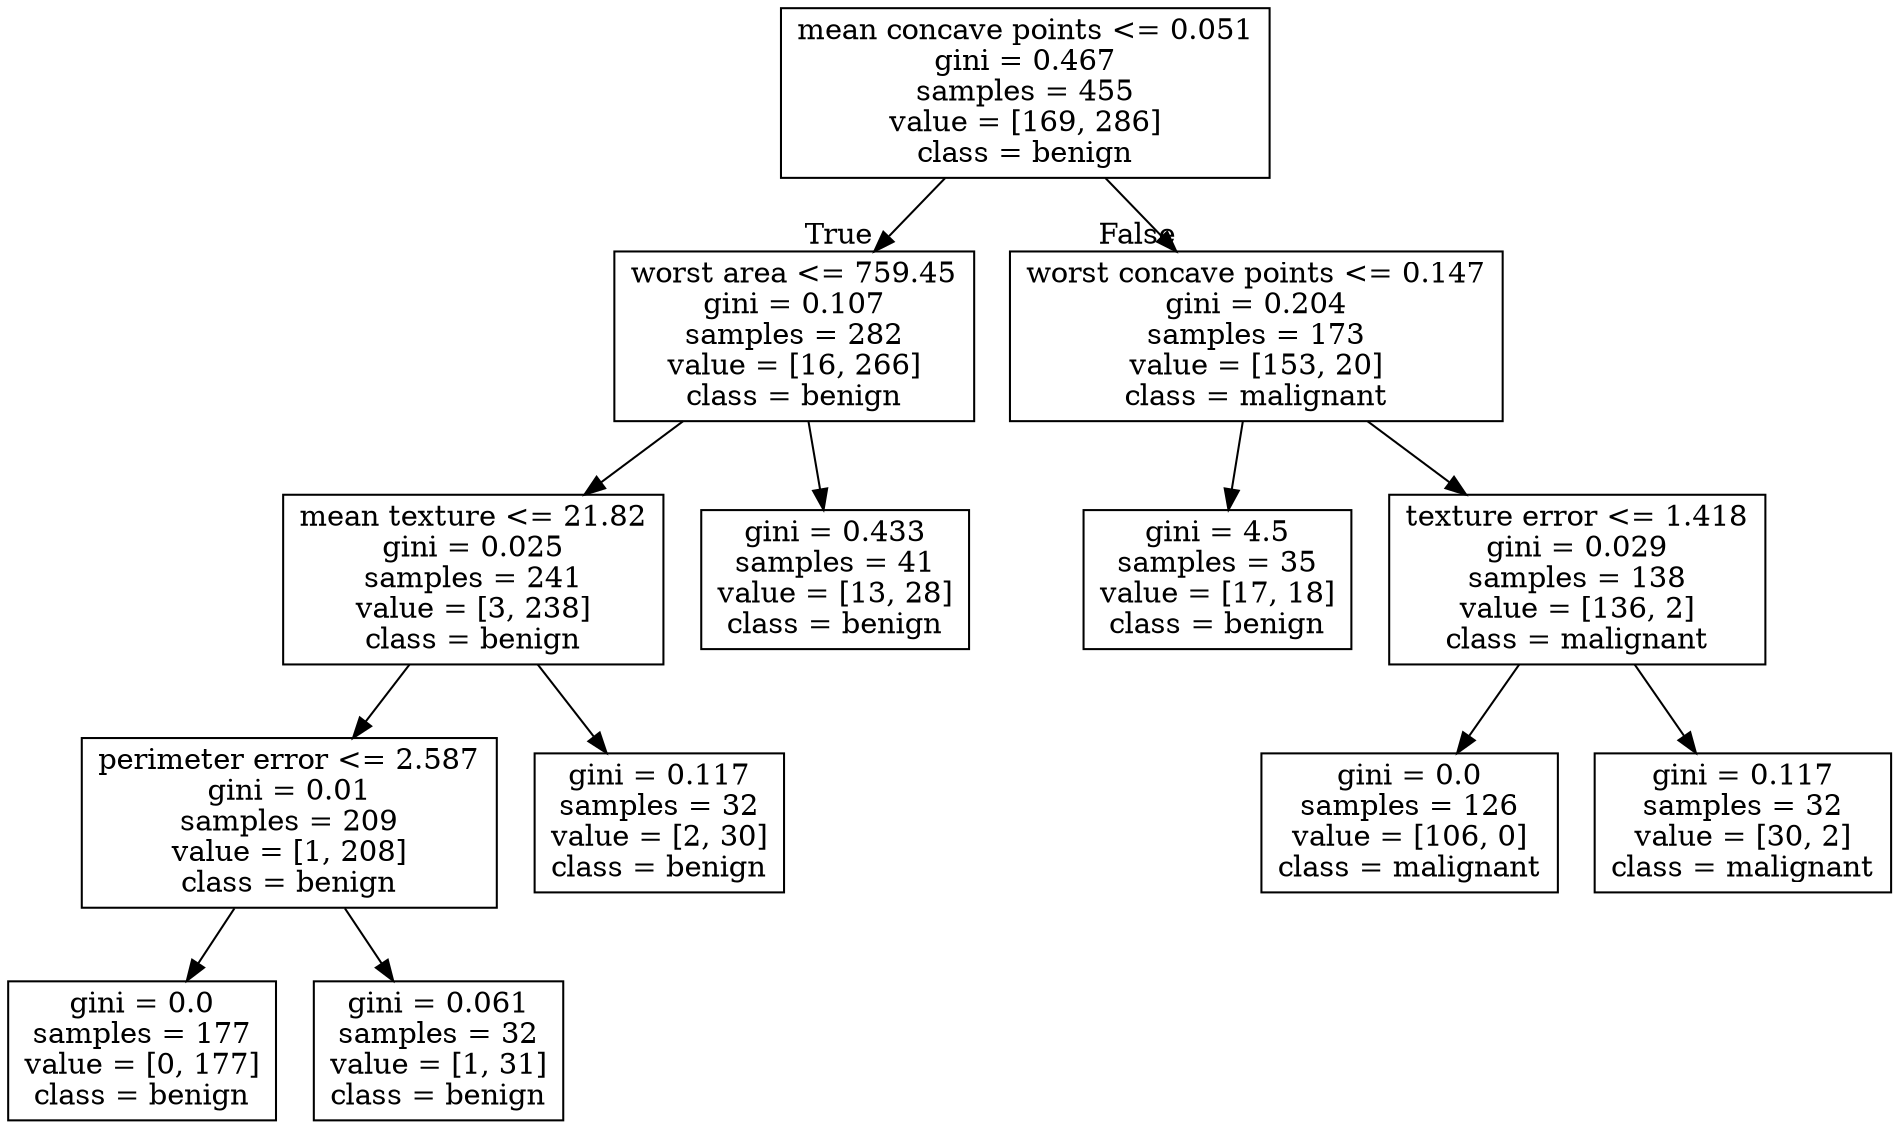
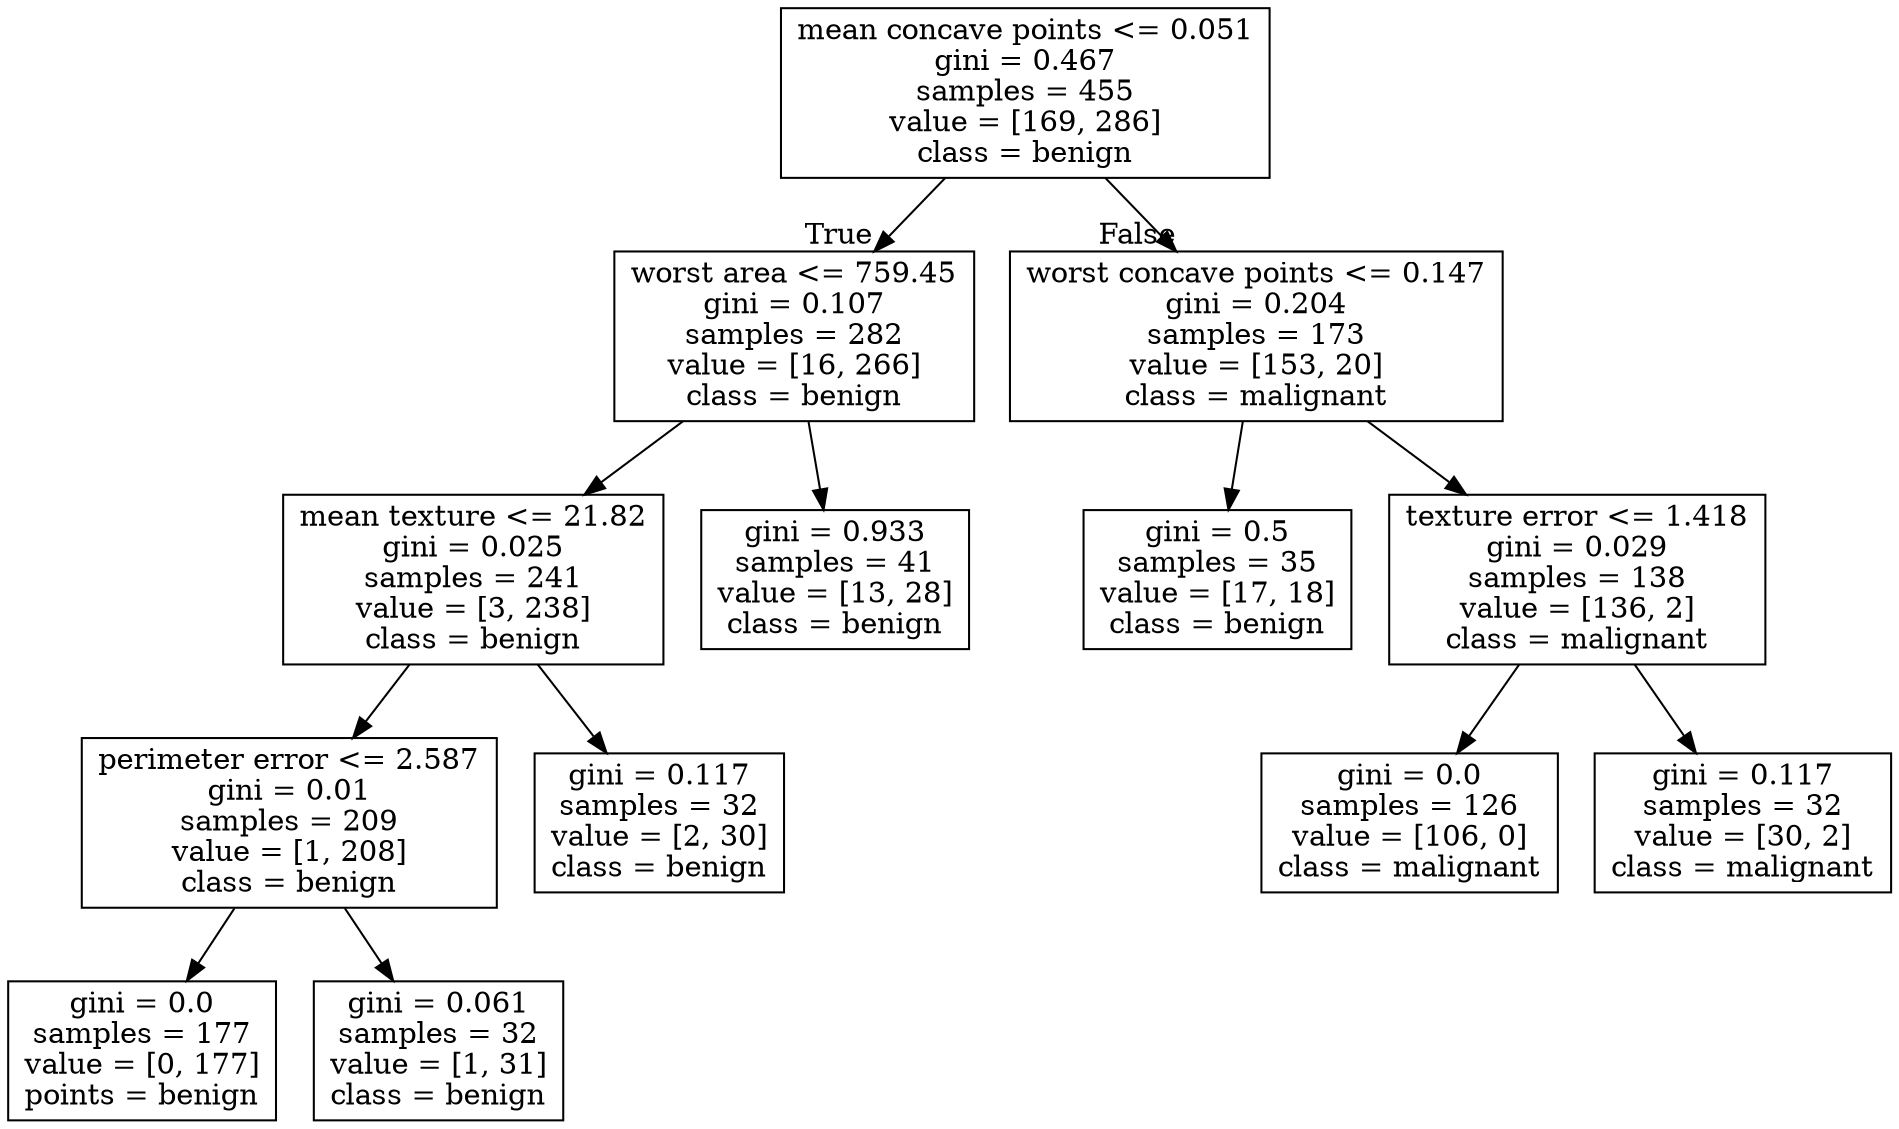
(835, 580) -> (835, 580)
(1217, 580) -> (1217, 580)
(142, 1051) -> (142, 1051)
